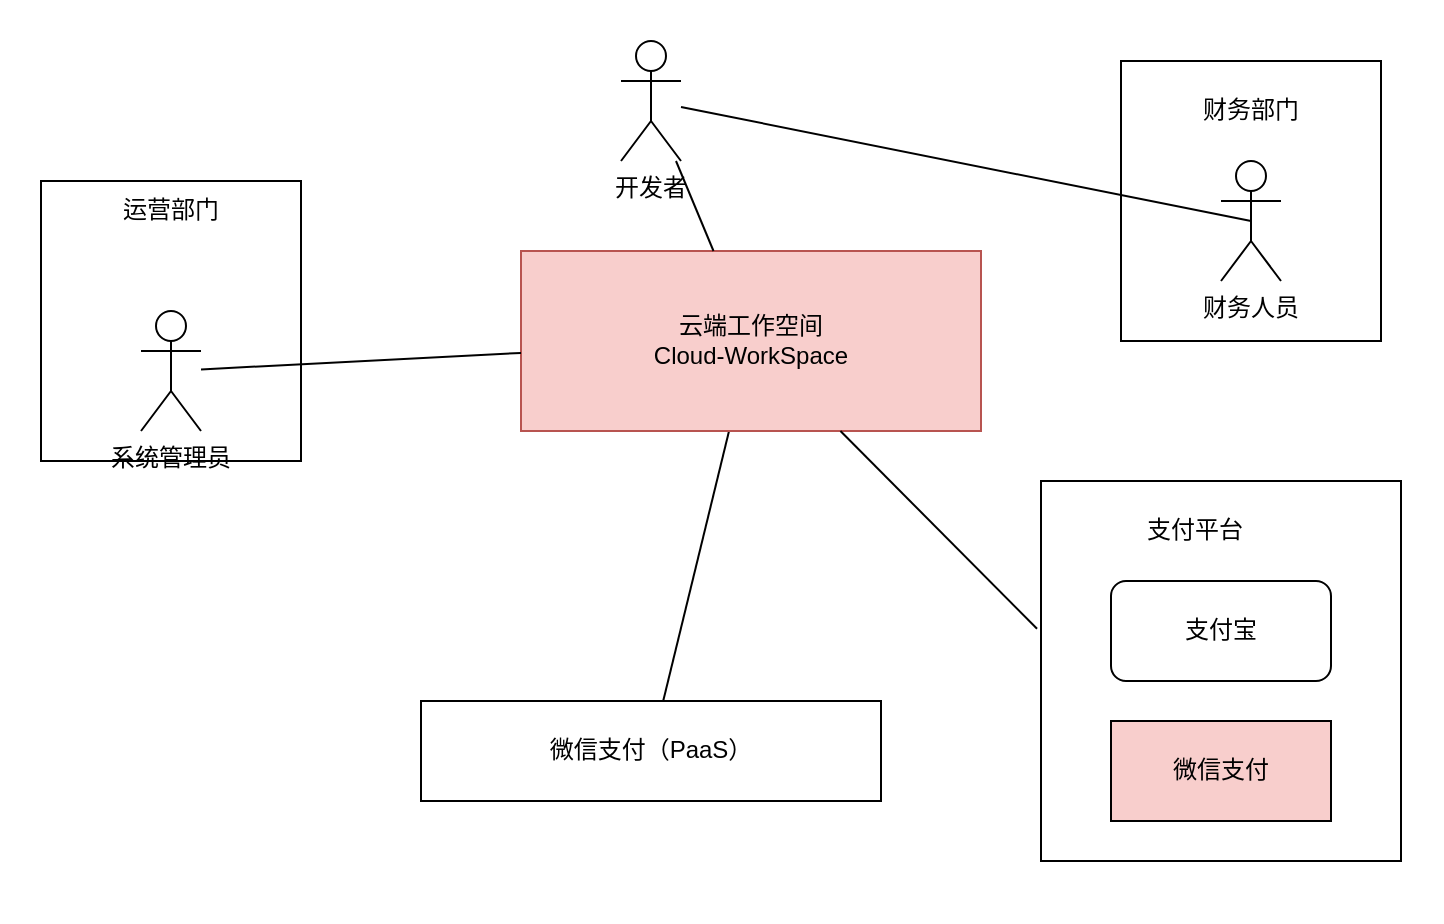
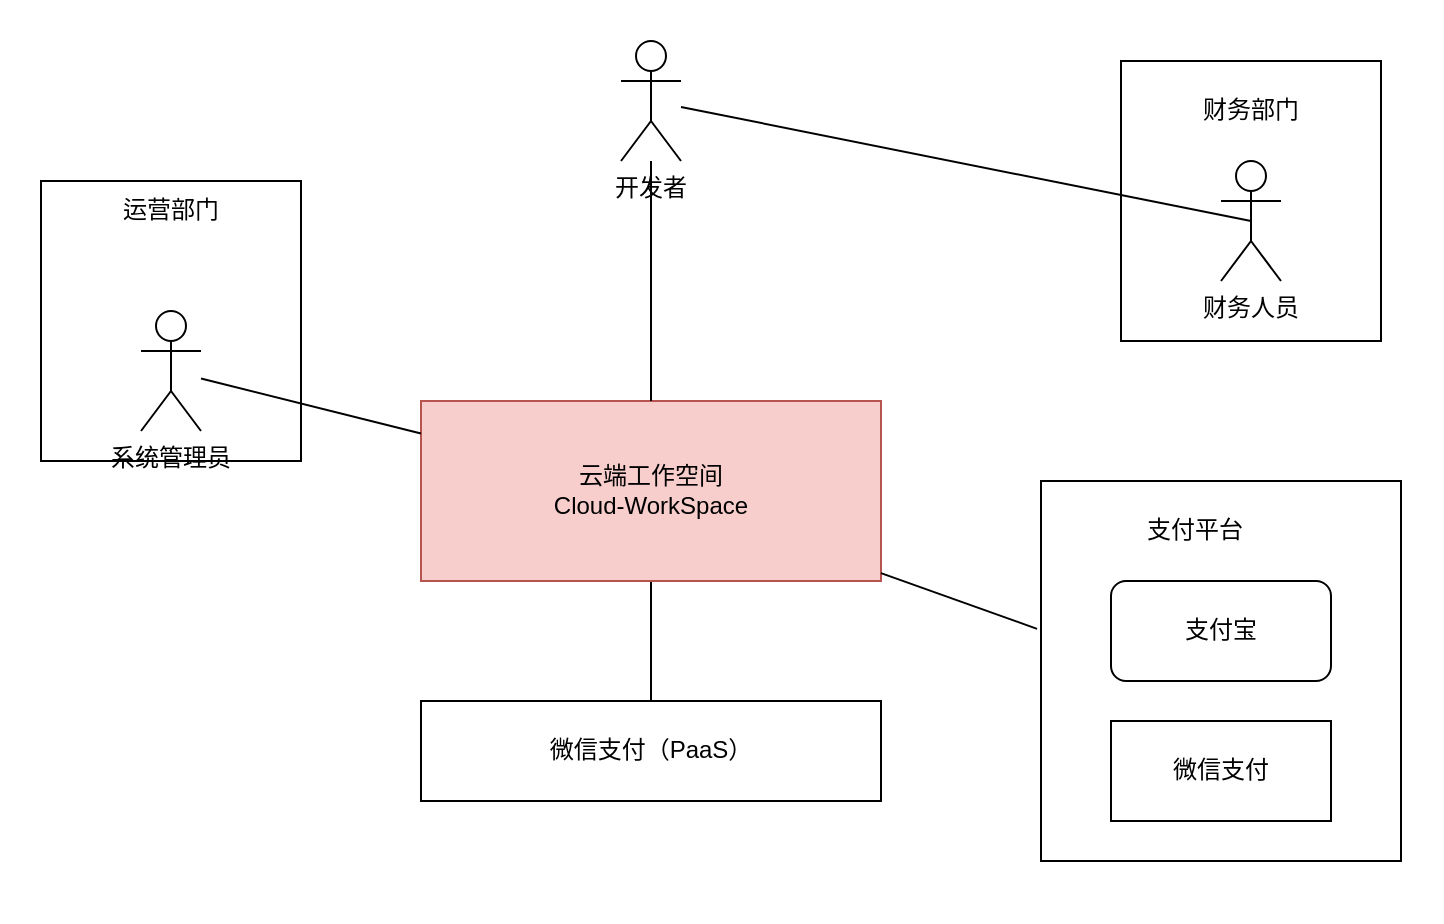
(751, 341) -> (651, 491)
(1221, 771) -> (1221, 771)
